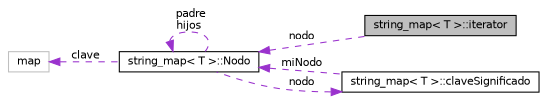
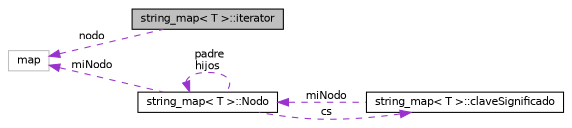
(320, 43) -> (111, 42)
(84, 56) -> (91, 66)
(300, 83) -> (325, 112)
